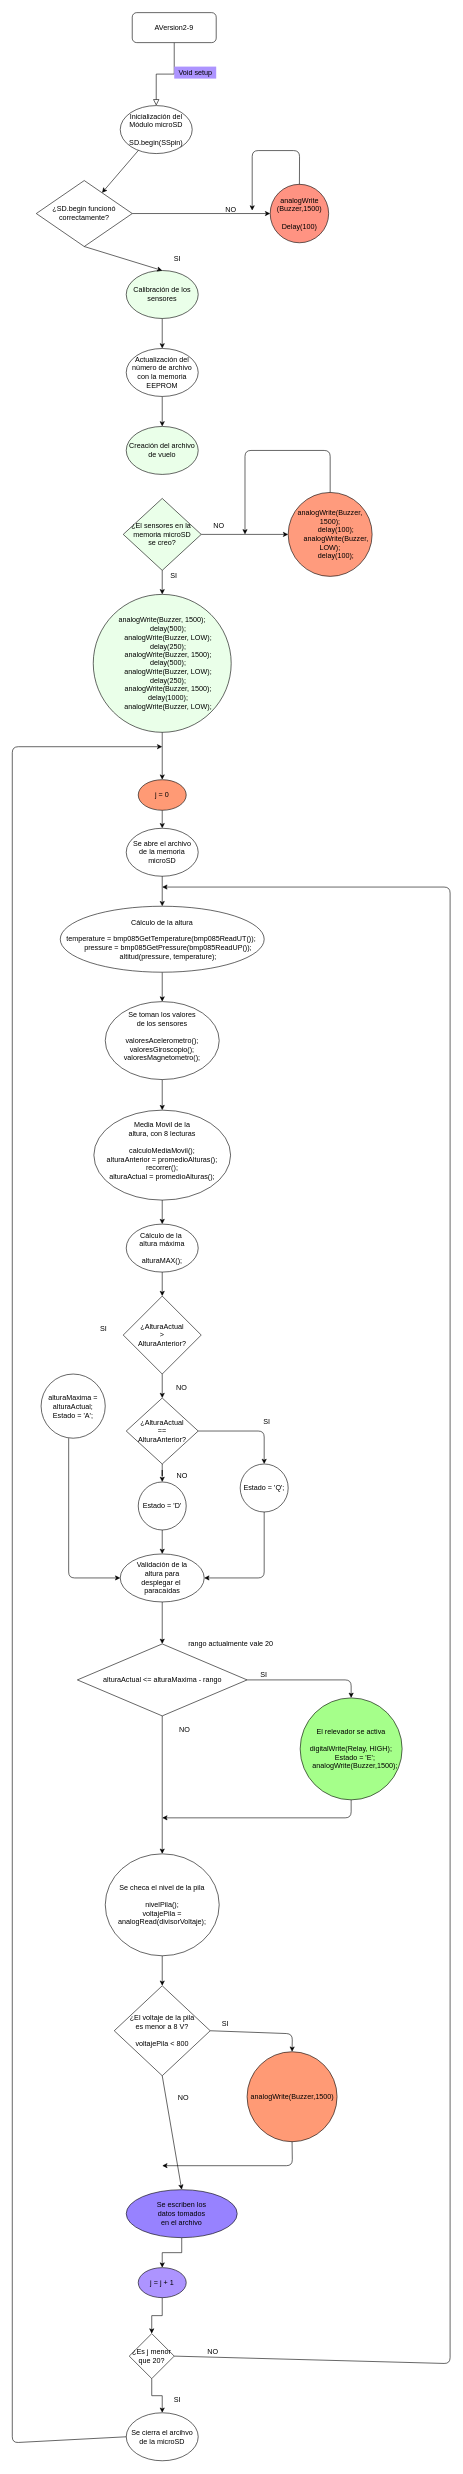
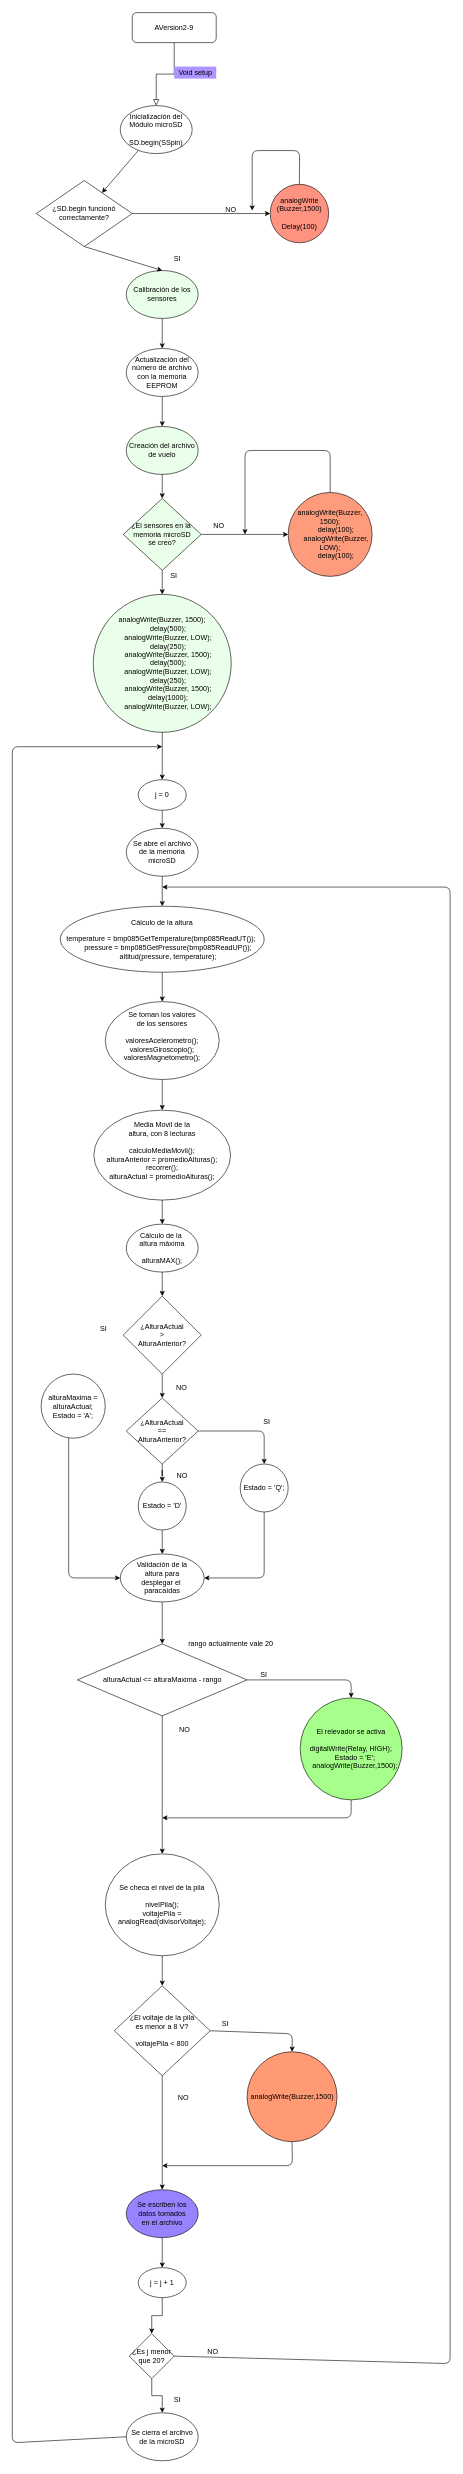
none -> (162, 492)
(162, 795) -> (162, 795)
(182, 2214) -> (162, 2214)
(162, 2283) -> (162, 2283)
